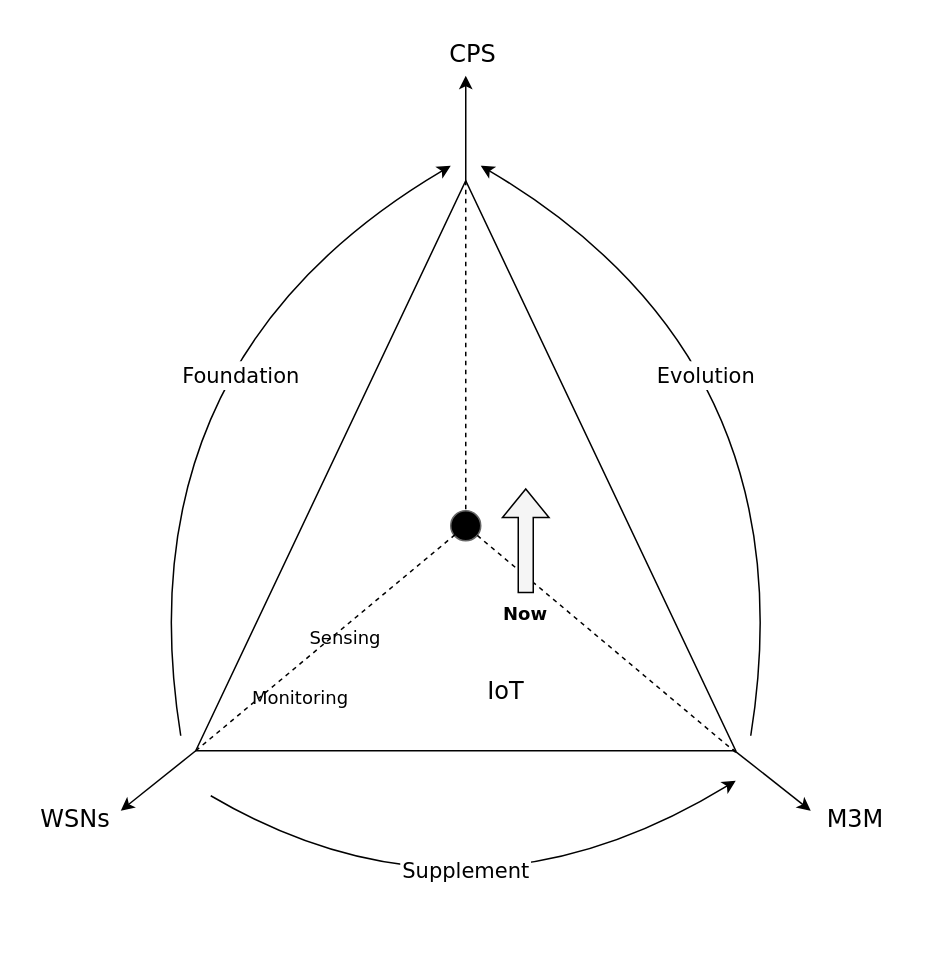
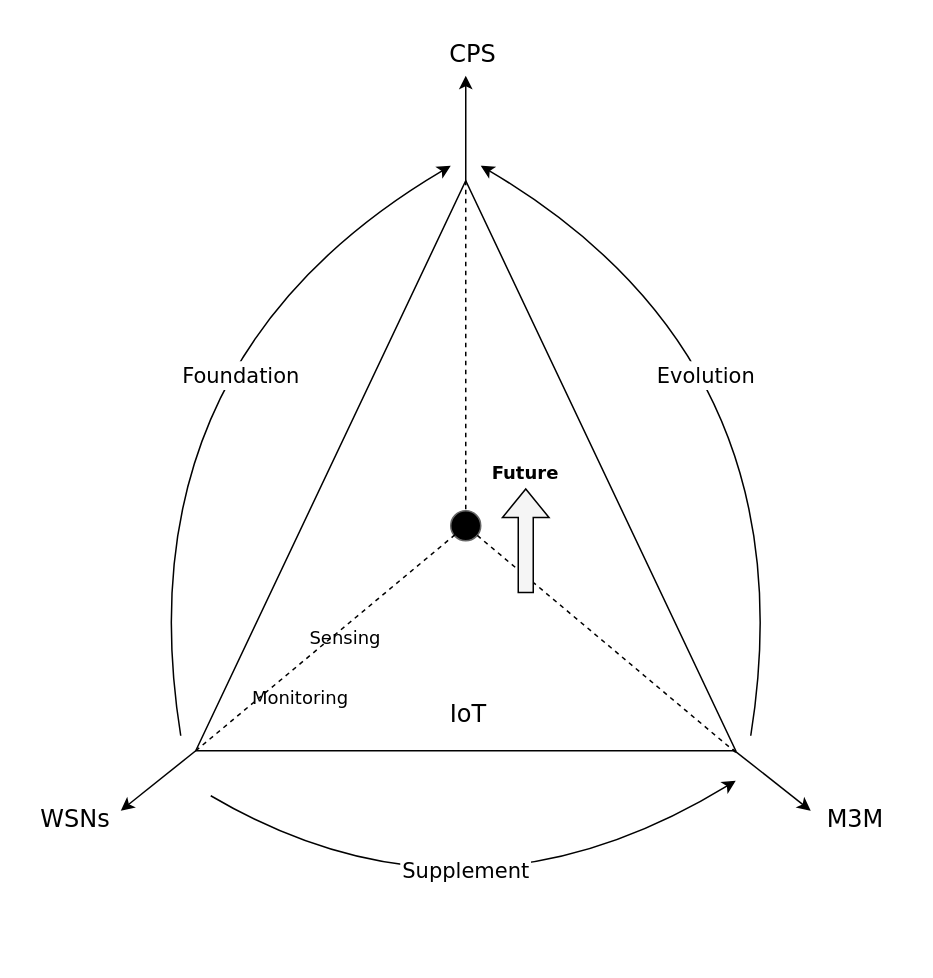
none -> (526, 473)
(526, 614) -> none
(506, 691) -> (469, 713)
